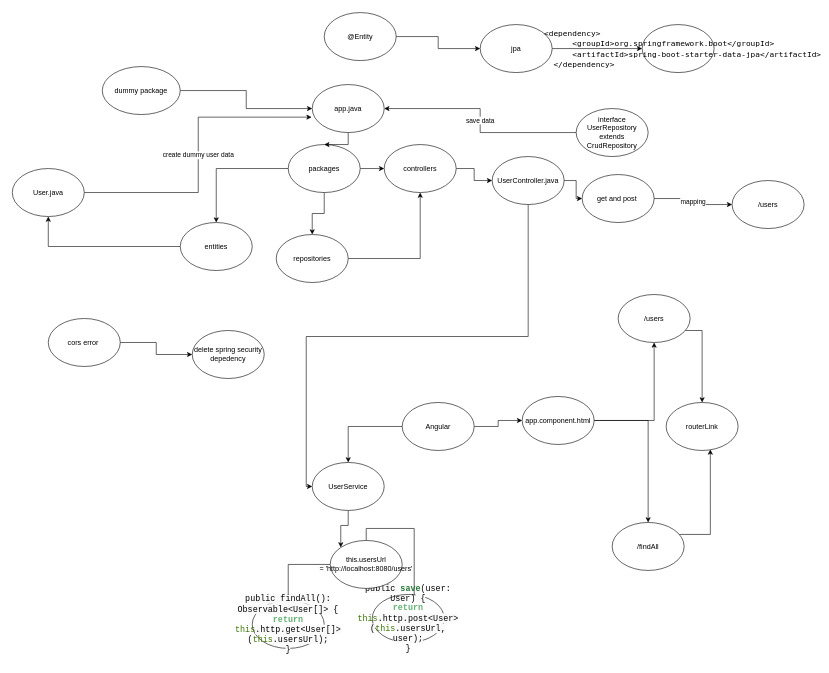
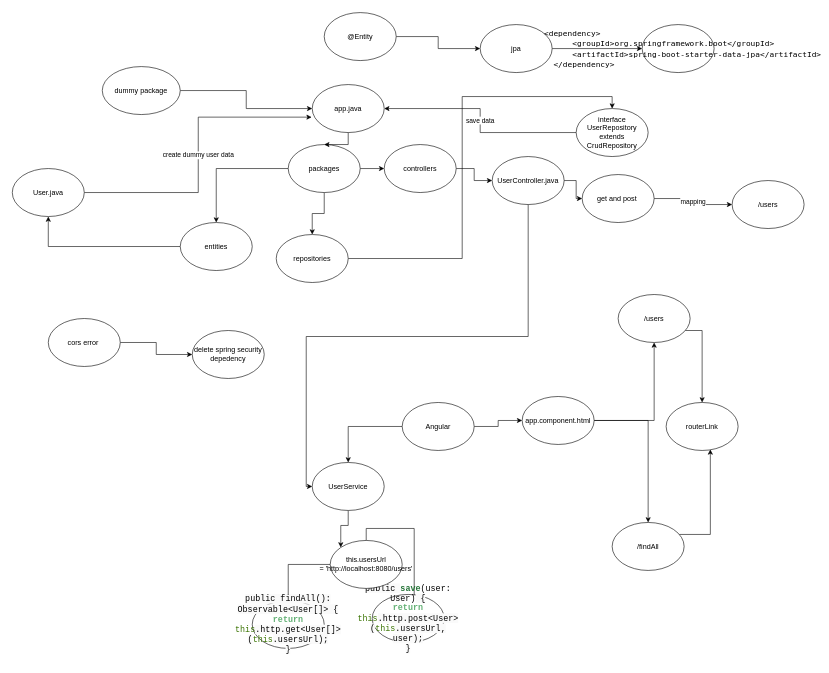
(420, 258) -> (540, 96)
